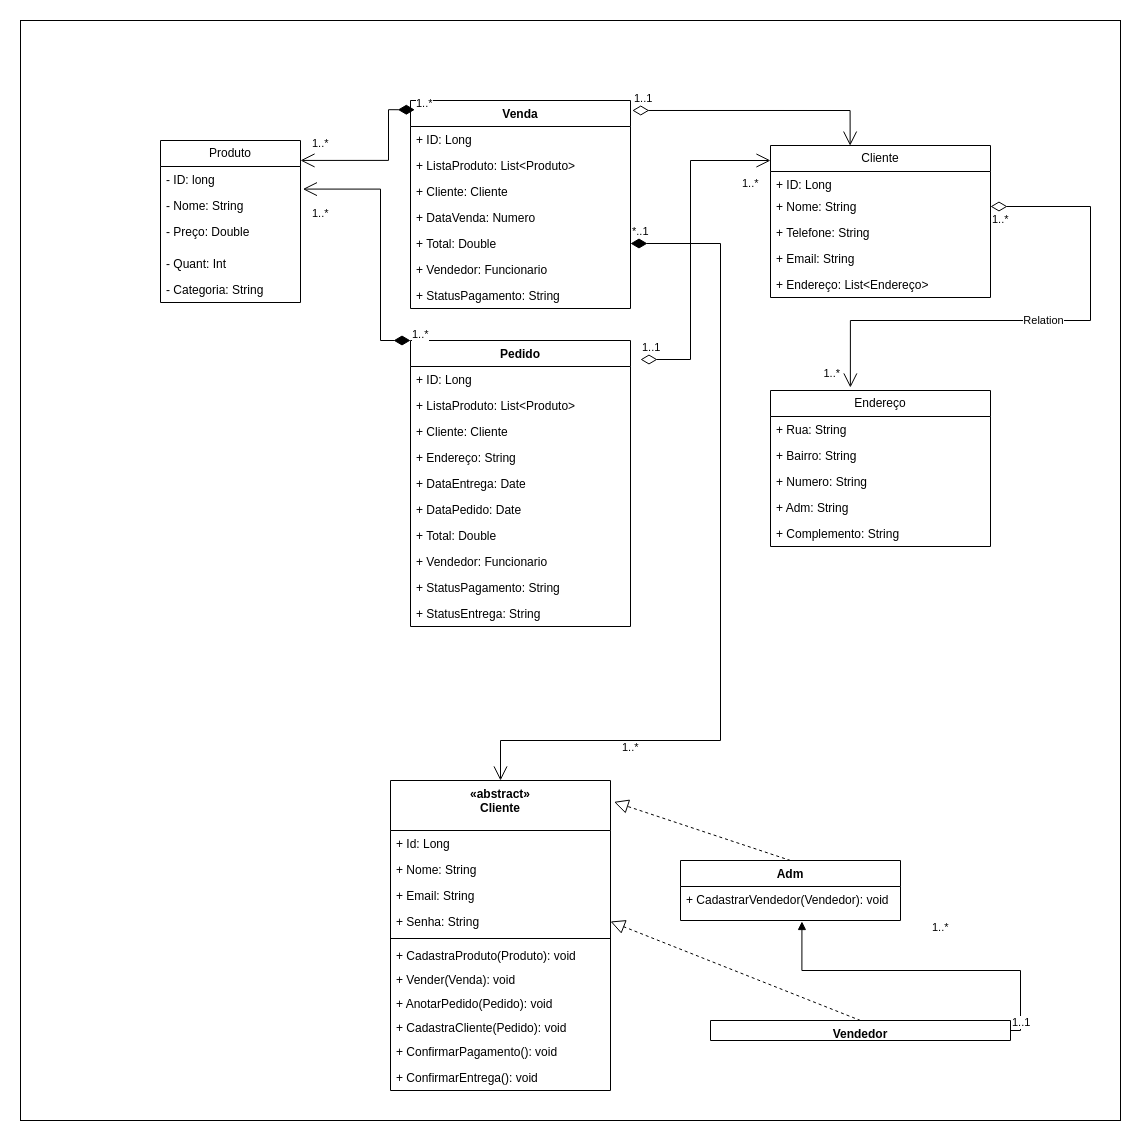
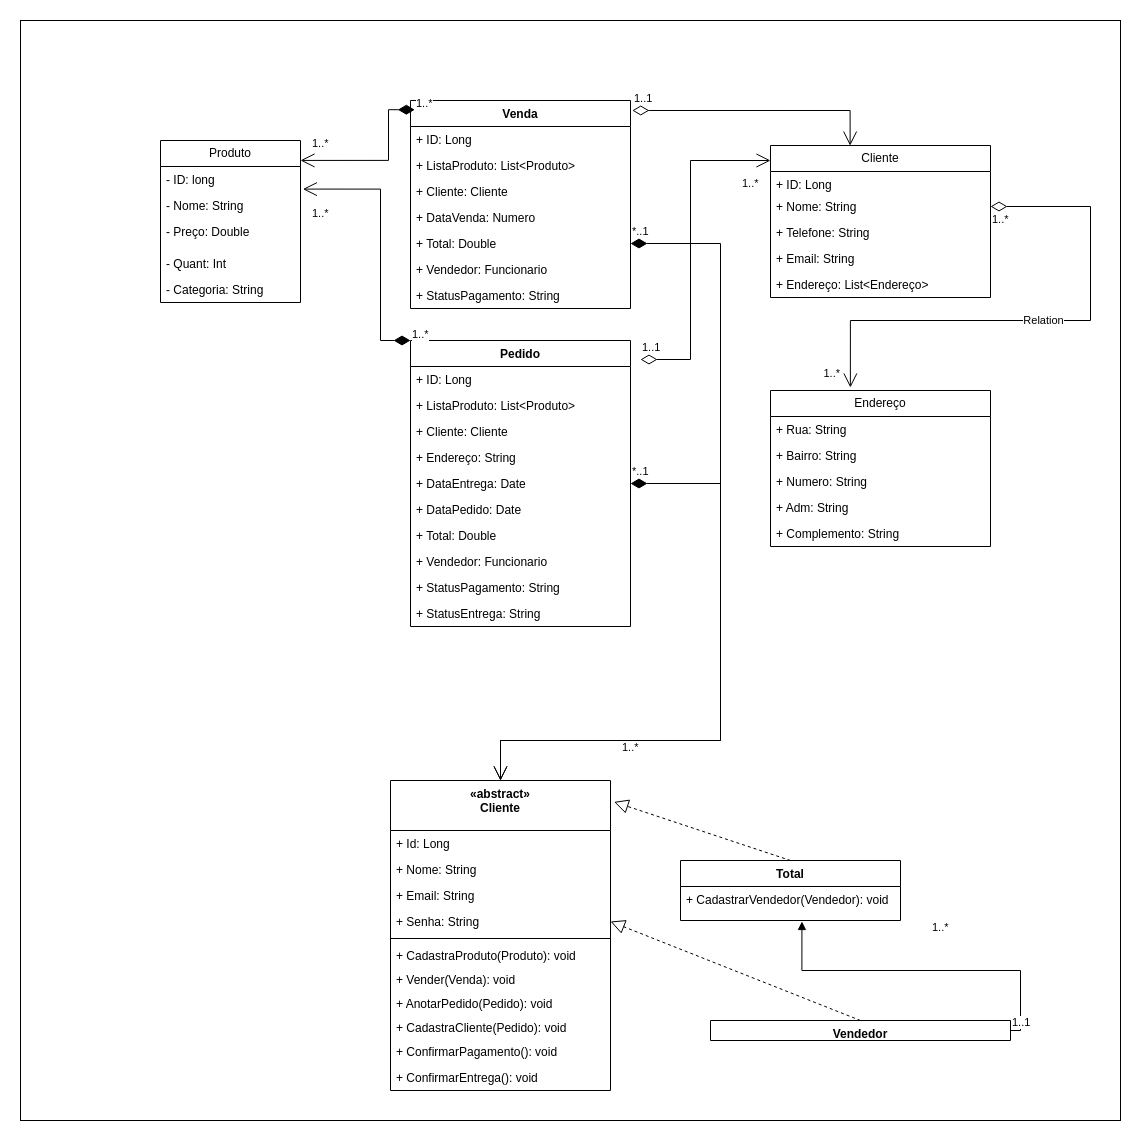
none -> (682, 484)
(791, 875) -> (791, 875)
